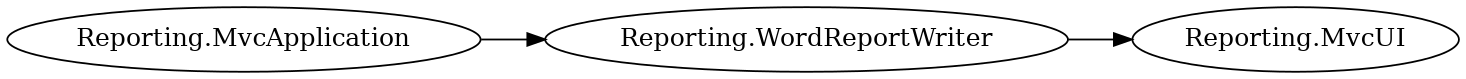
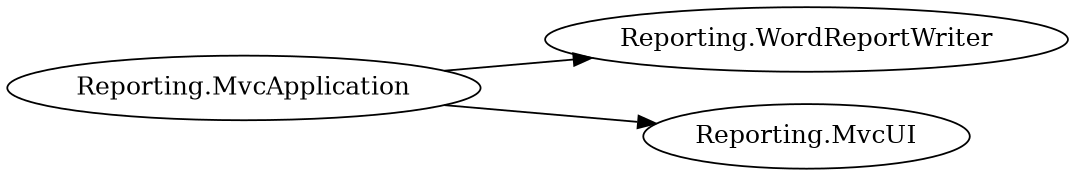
(1091, 39) -> (541, 114)
